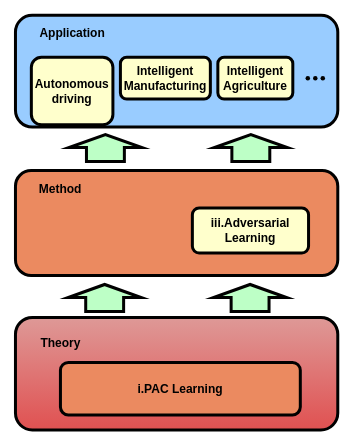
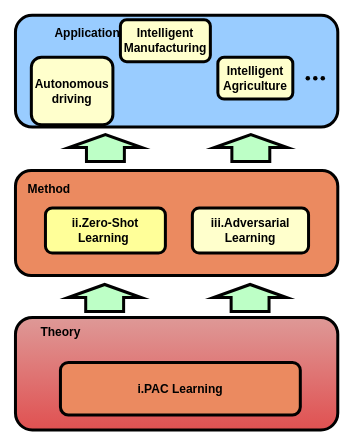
(72, 33) -> (87, 33)
(165, 78) -> (165, 41)
(60, 189) -> (49, 189)
none -> (105, 231)
(61, 343) -> (61, 332)
